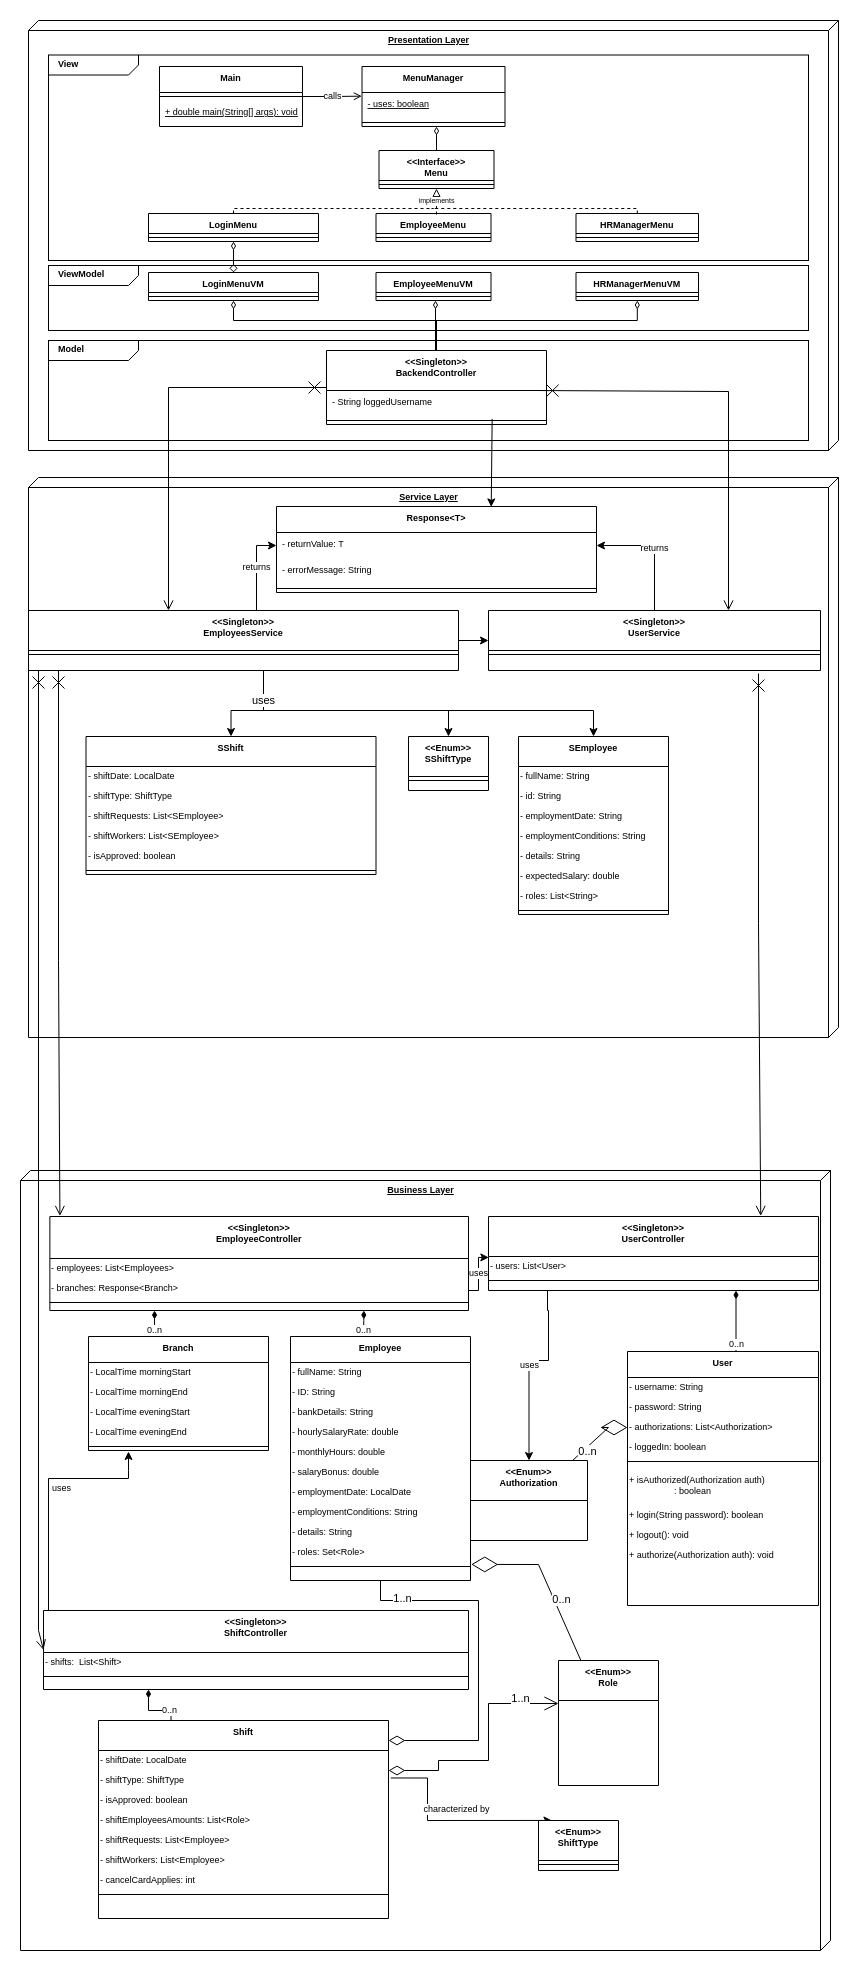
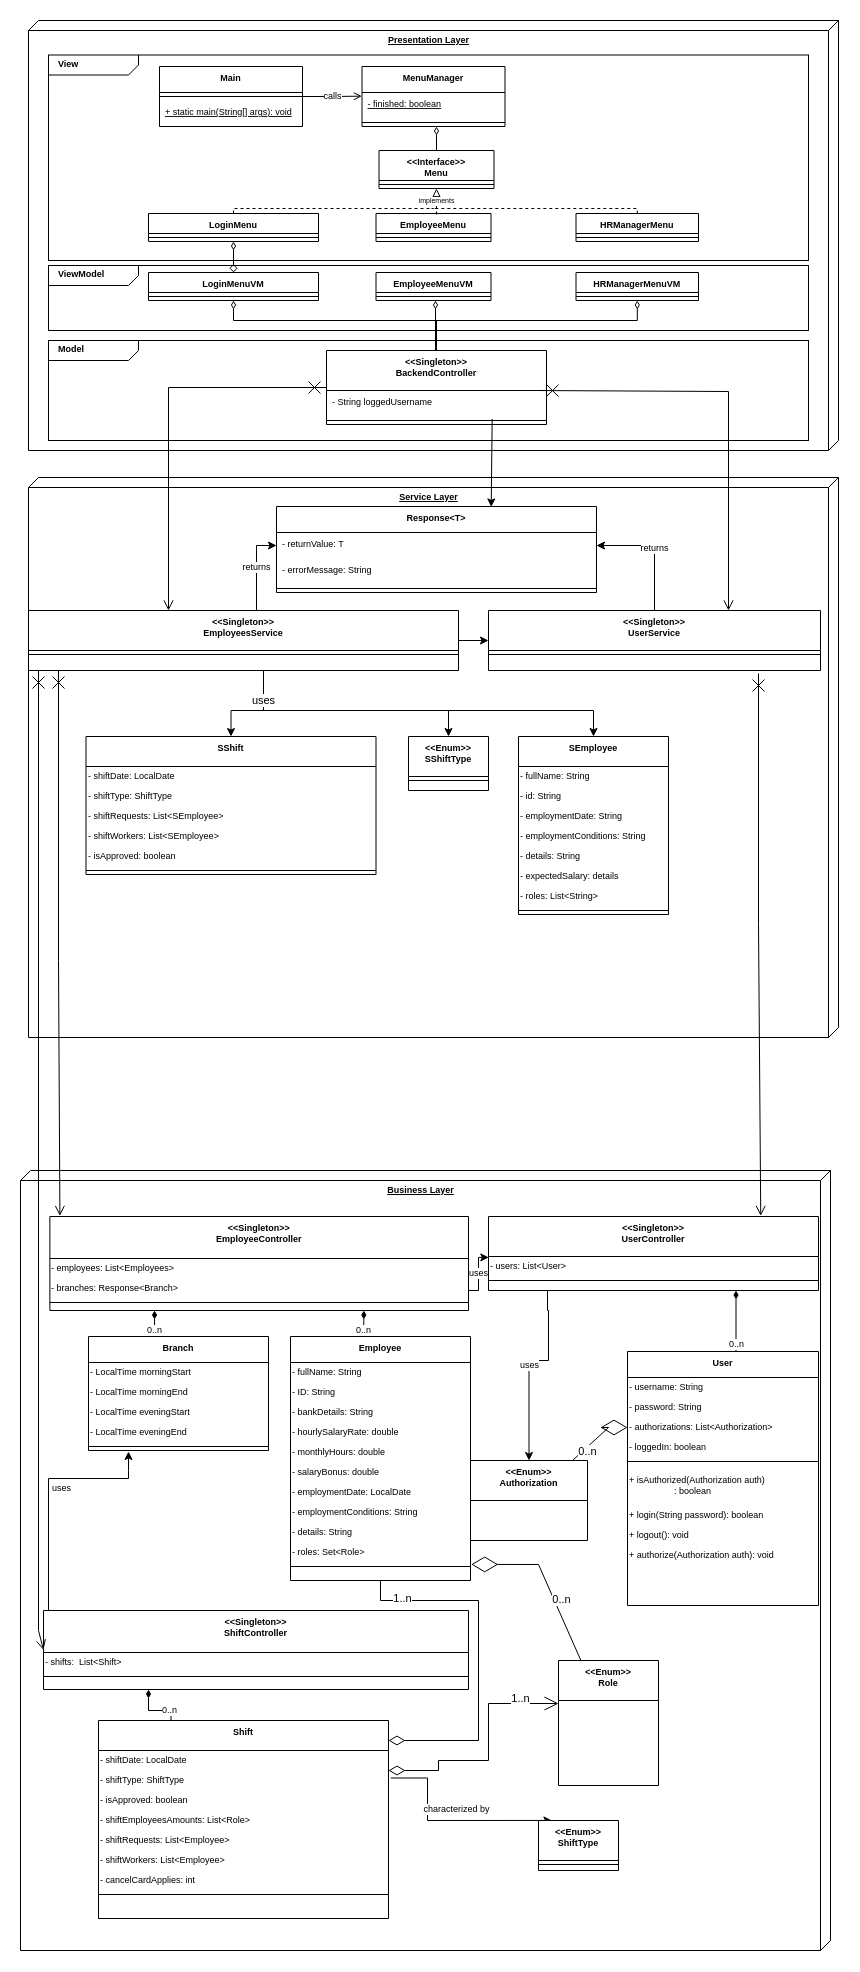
(401, 104) -> (408, 104)
(240, 112) -> (240, 112)
(575, 877) -> (576, 877)
